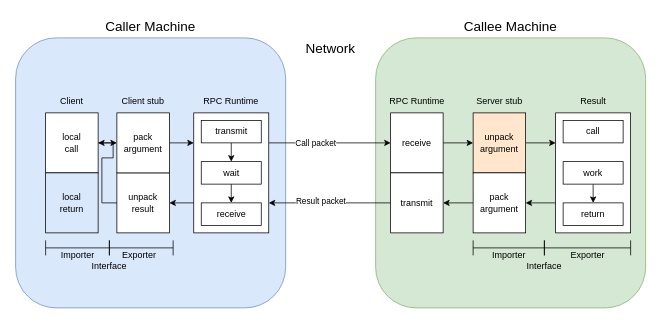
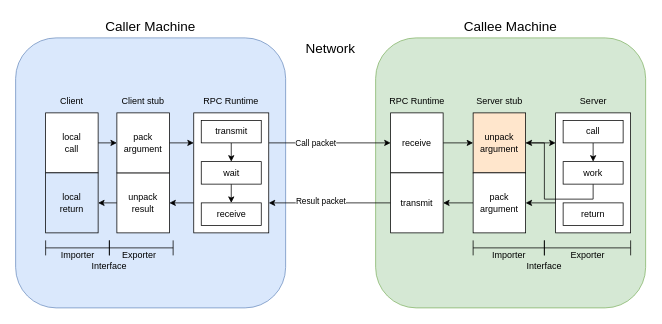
(593, 102) -> (593, 102)
none -> (593, 155)
(110, 158) -> (104, 203)
(593, 196) -> (544, 173)
